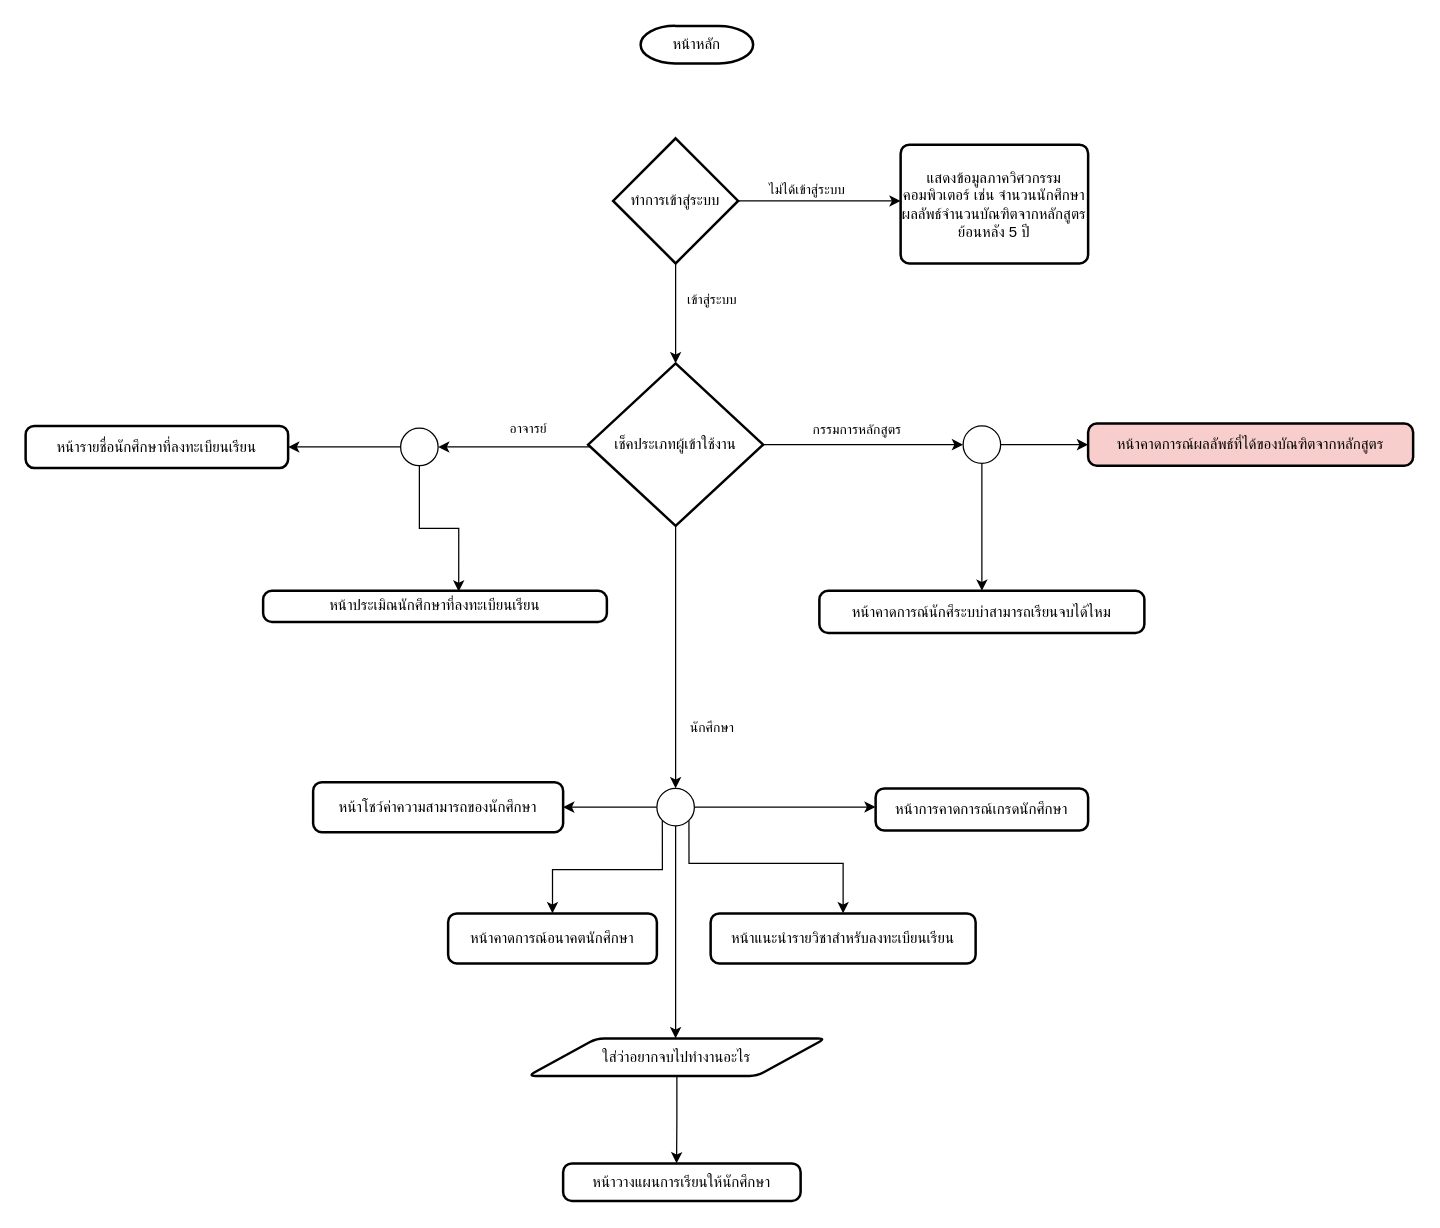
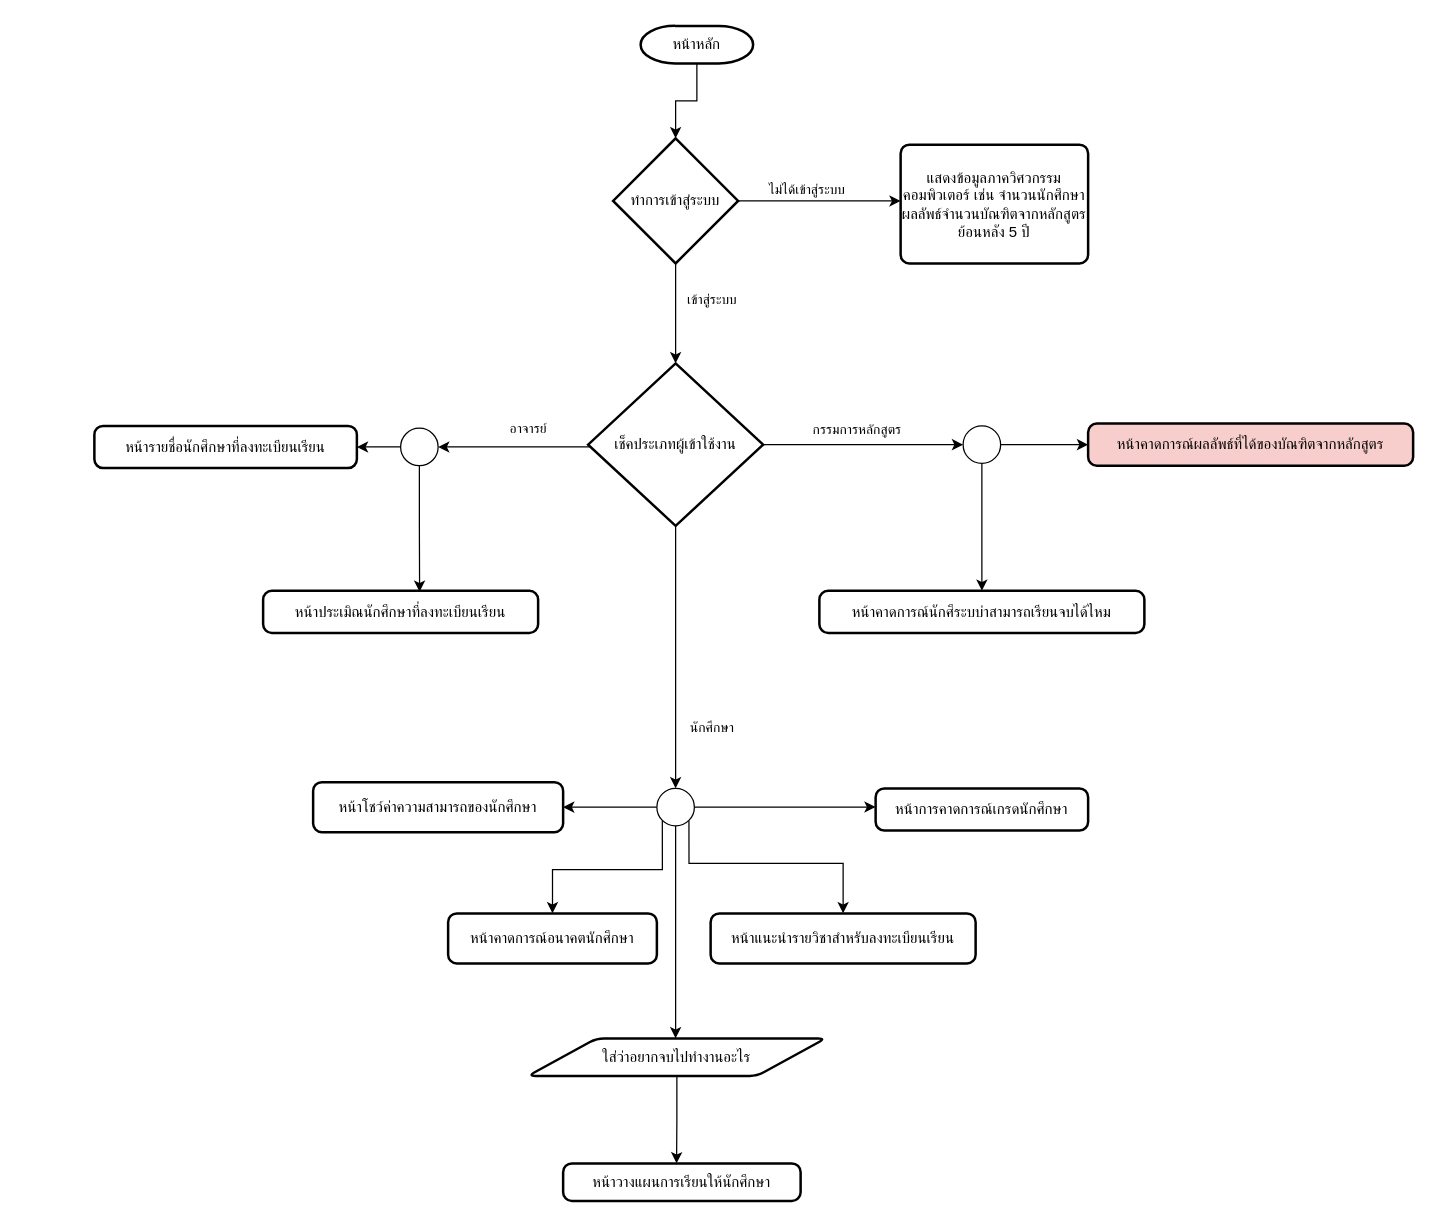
none -> (691, 101)
(157, 447) -> (226, 447)
(435, 606) -> (401, 612)
